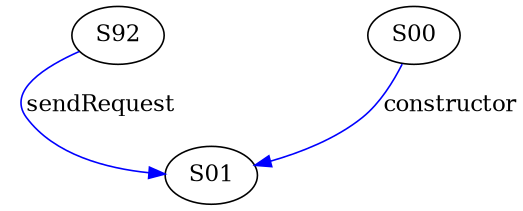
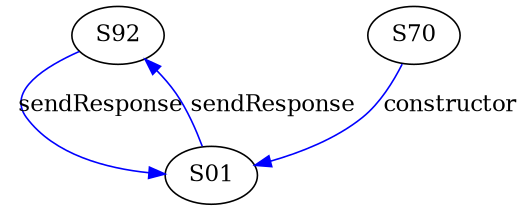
(414, 35) -> (414, 35)
(101, 105) -> (101, 105)
none -> (184, 106)
